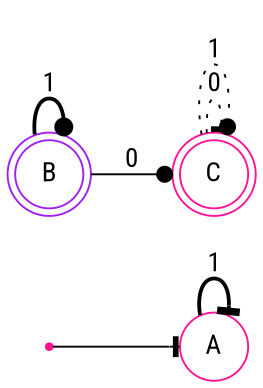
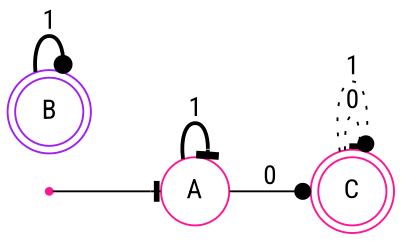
(124, 174) -> (262, 191)
